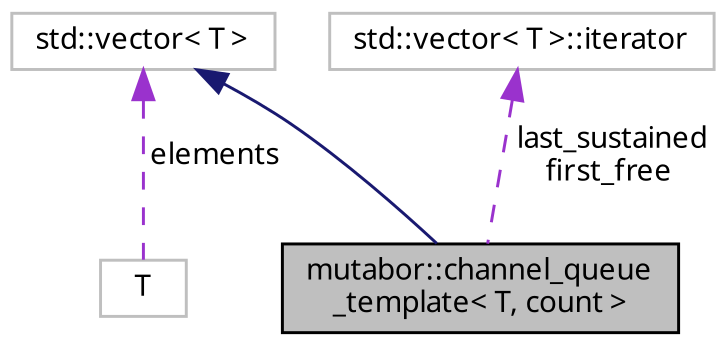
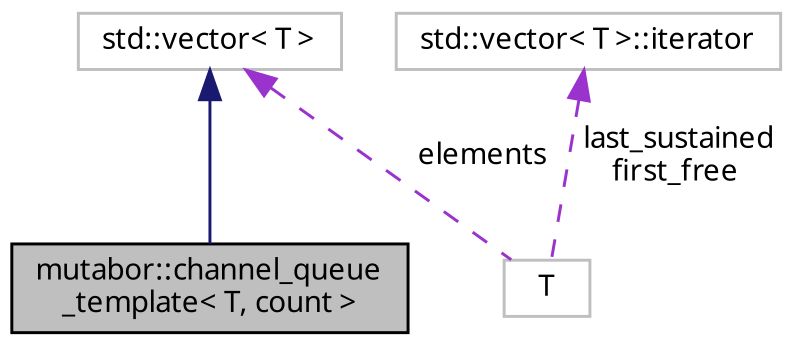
(500, 172) -> (565, 180)
